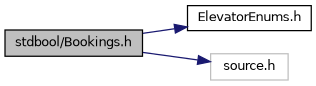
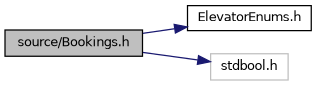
(74, 43) -> (74, 43)
(249, 67) -> (249, 67)
